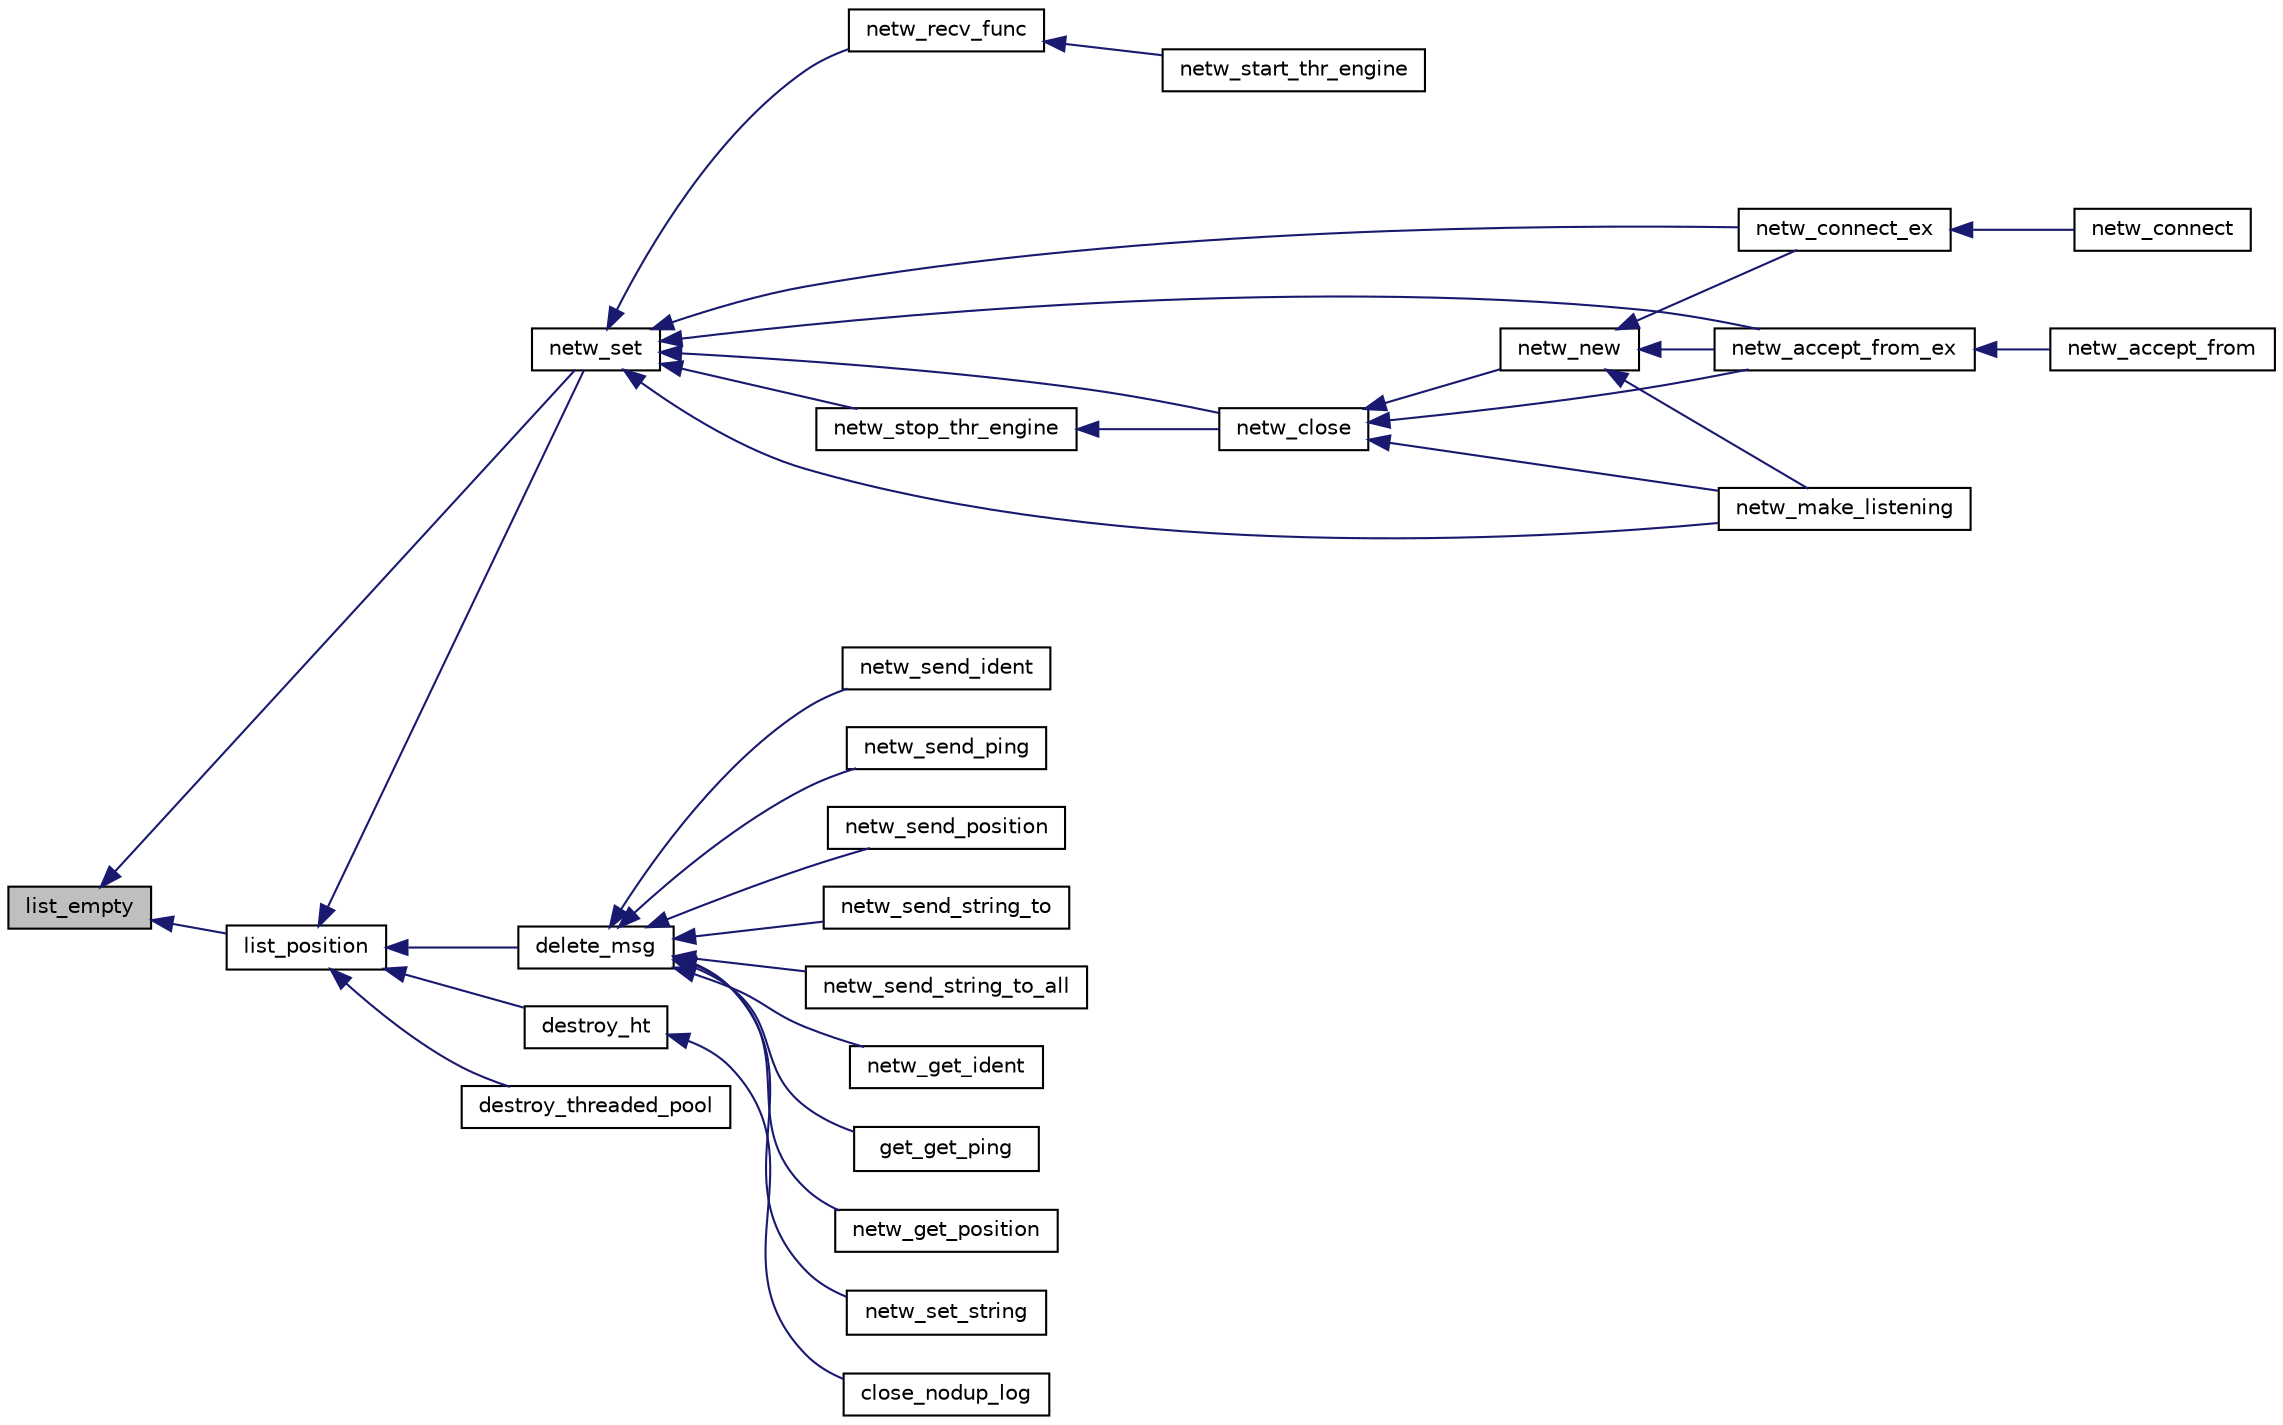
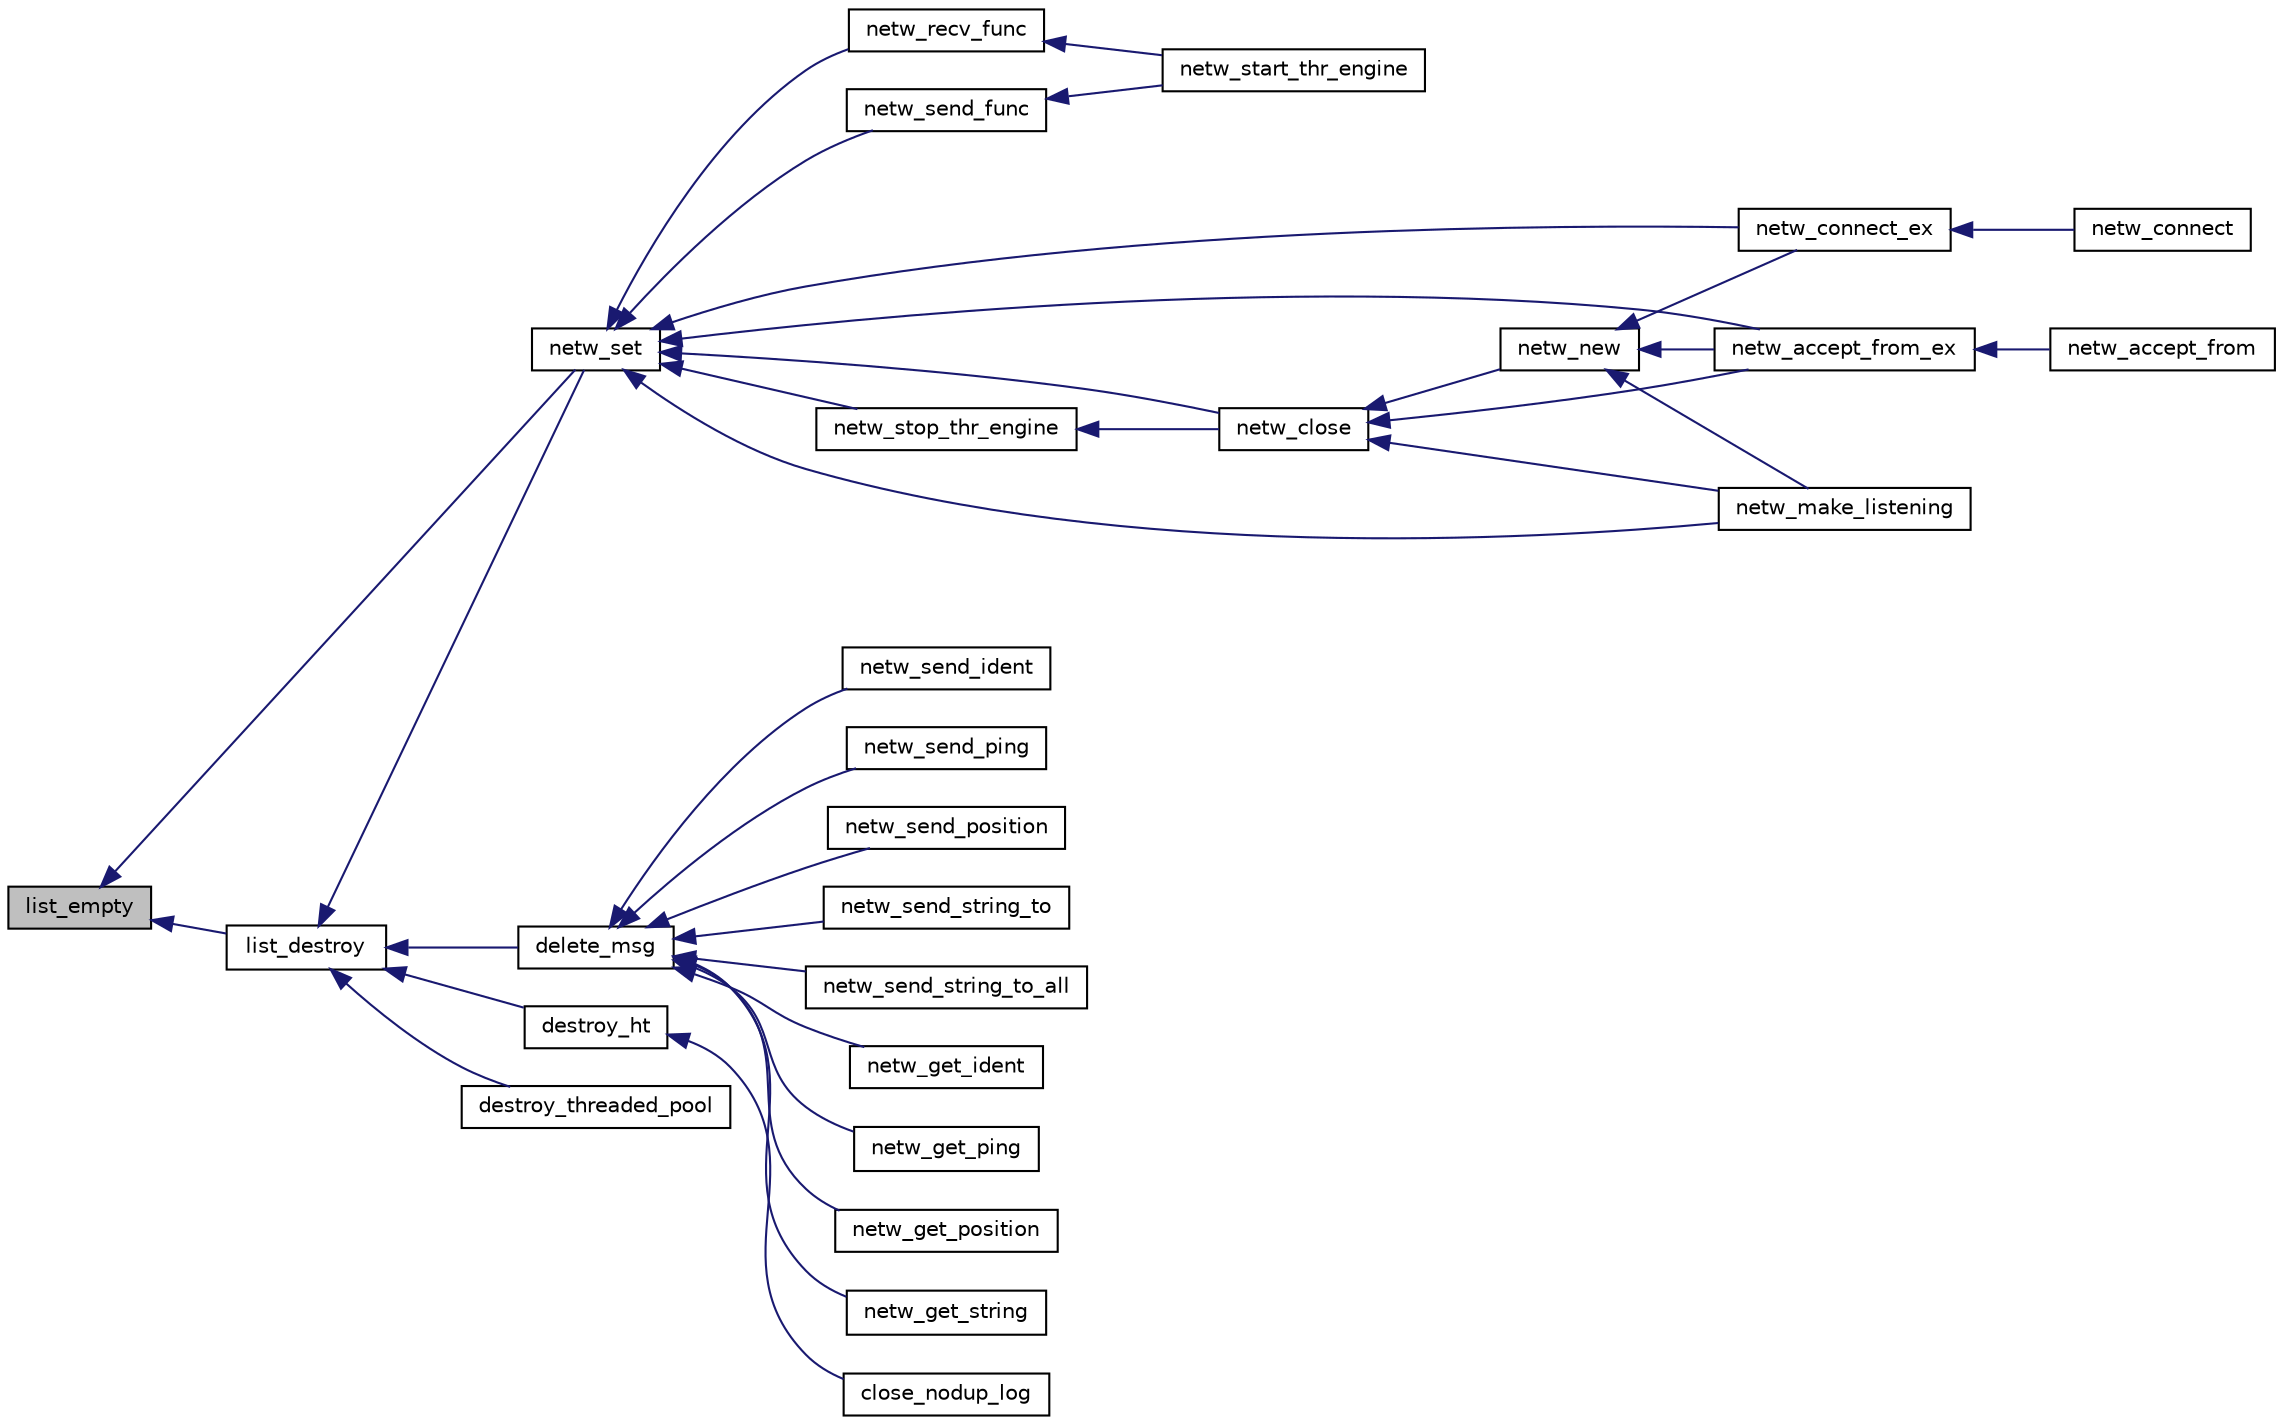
none -> (946, 110)
(306, 948) -> (306, 948)
(946, 1149) -> (946, 1149)
(946, 1313) -> (946, 1313)
